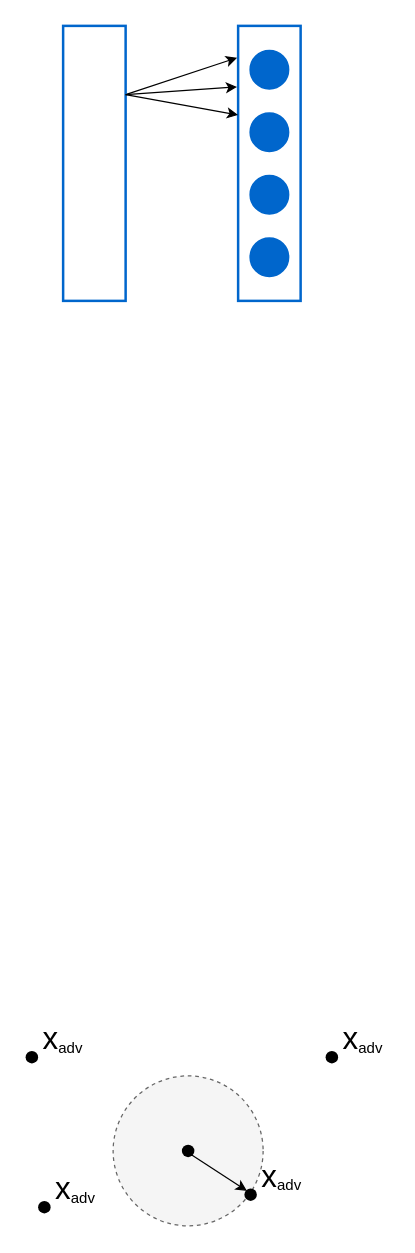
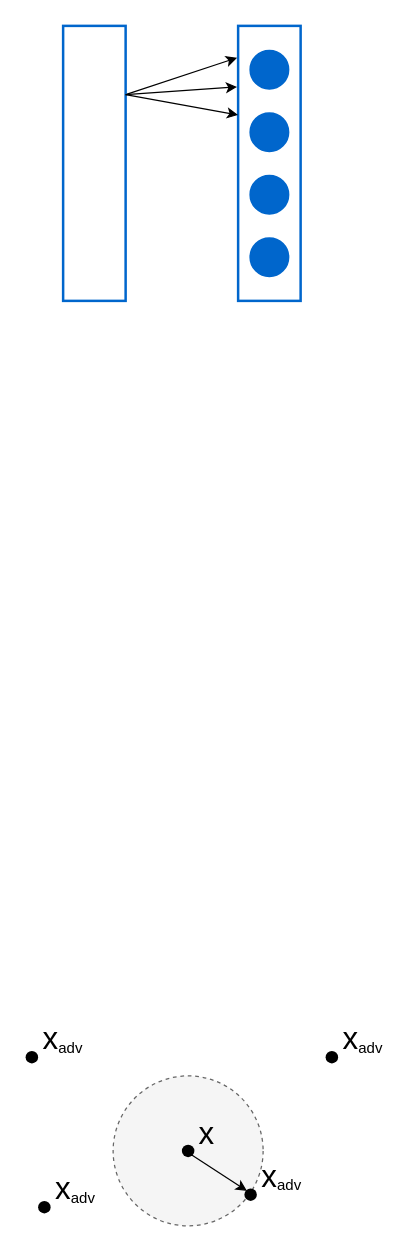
none -> (207, 1132)
